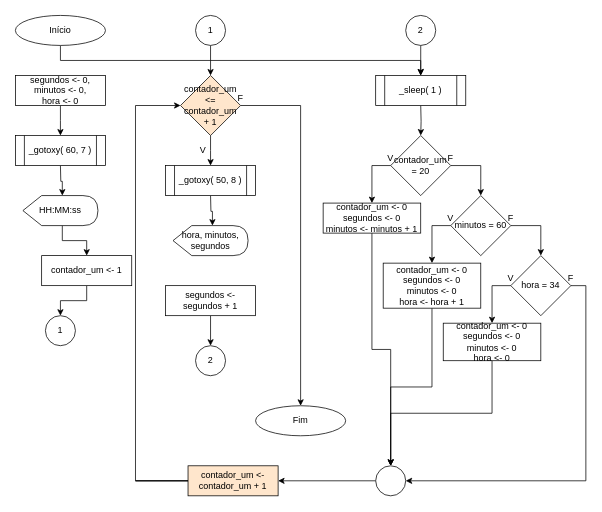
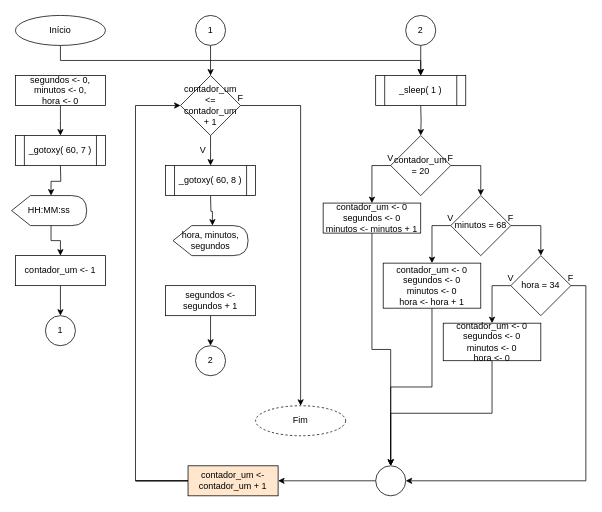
(210, 105) -> (210, 105)
(210, 180) -> (210, 180)
(60, 210) -> (49, 210)
(480, 225) -> (480, 225)
(87, 270) -> (60, 270)
(300, 420) -> (300, 420)
